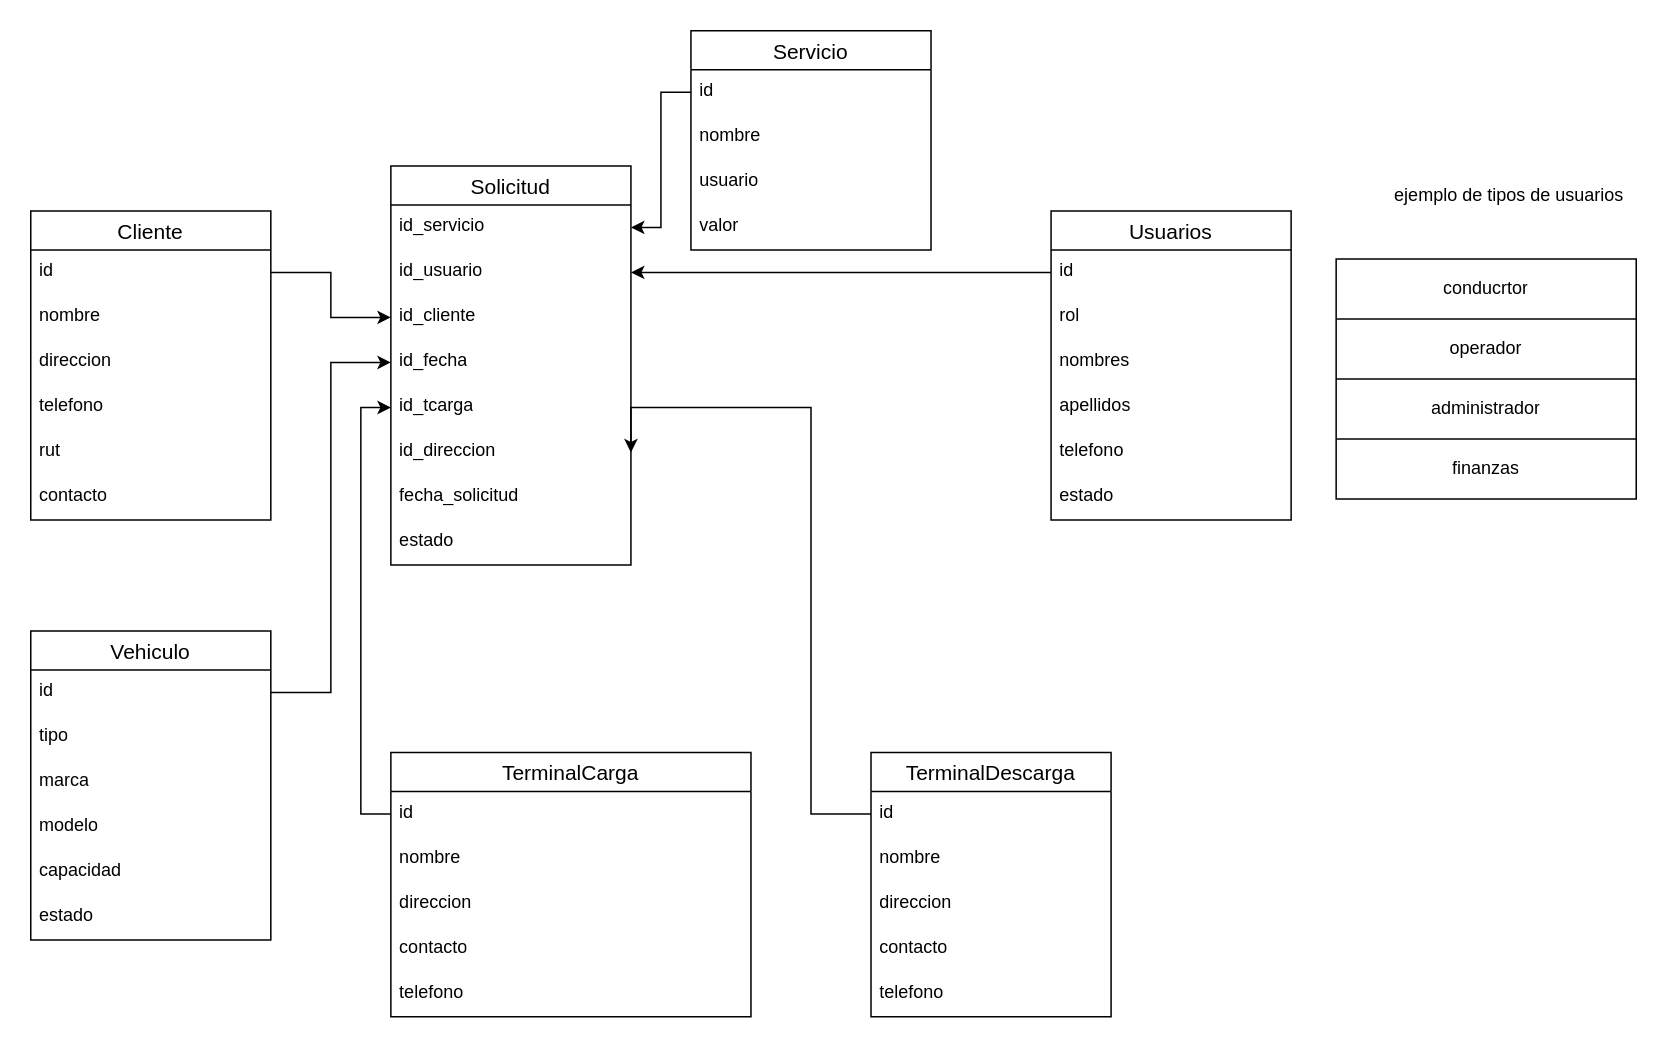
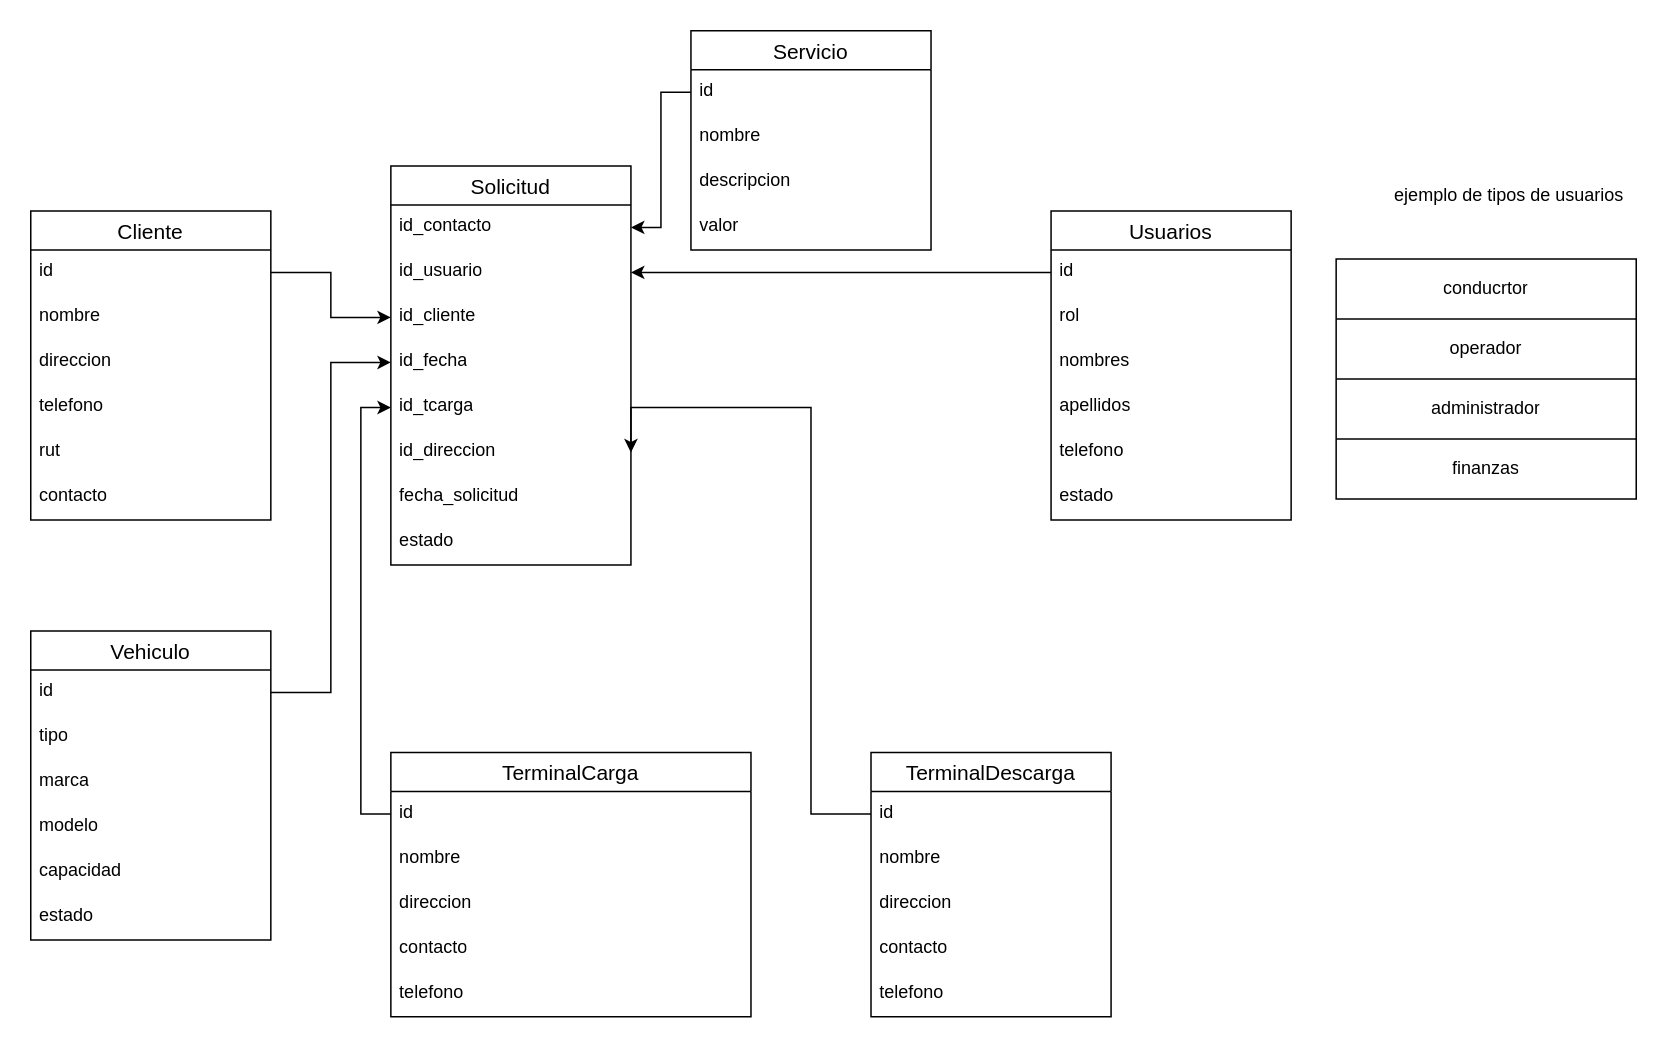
(733, 181) -> (751, 181)
(448, 226) -> (453, 226)
